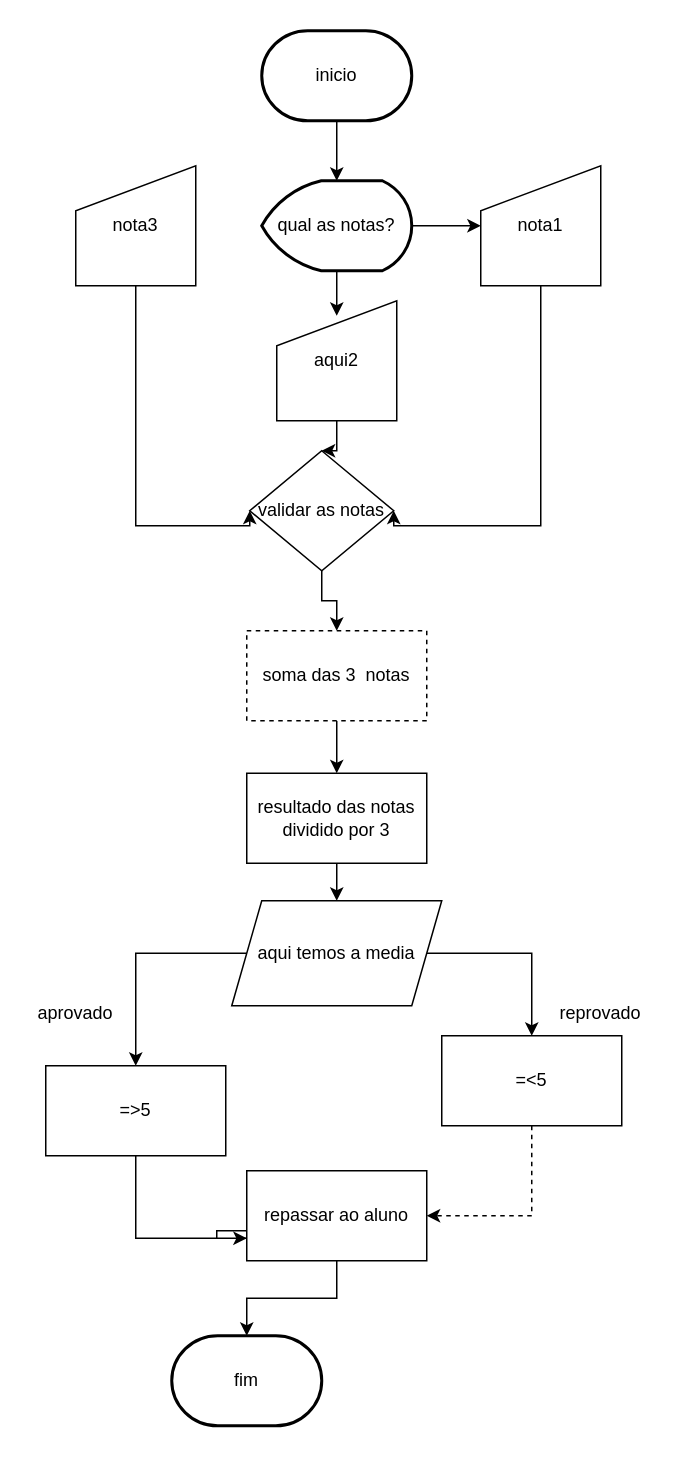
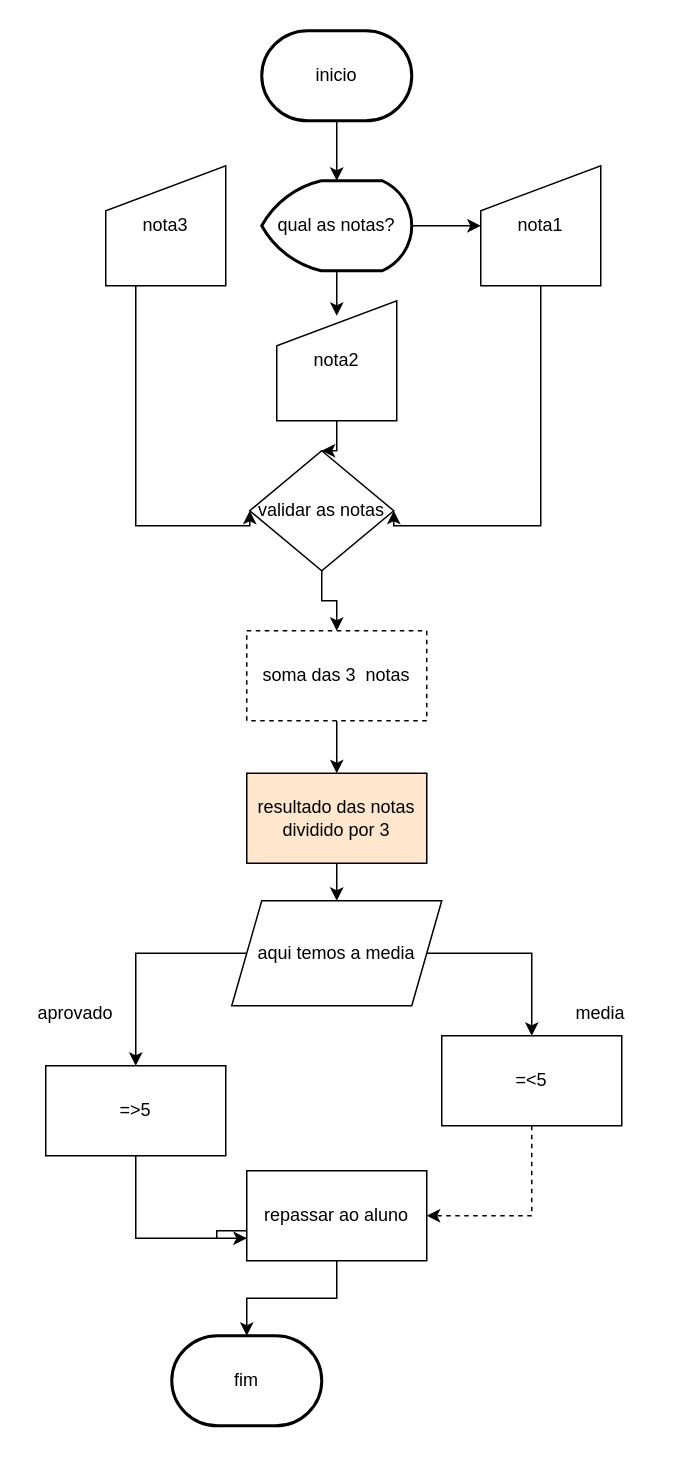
(136, 226) -> (166, 226)
(337, 361) -> (337, 361)
(337, 818) -> (337, 818)
(601, 1013) -> (601, 1013)
